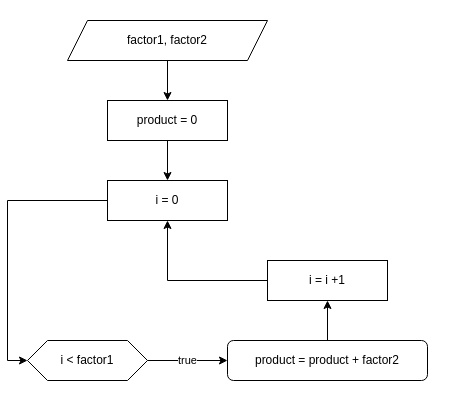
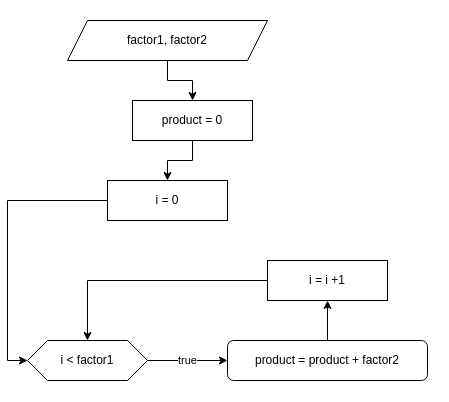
(168, 121) -> (193, 121)
(168, 254) -> (102, 281)
